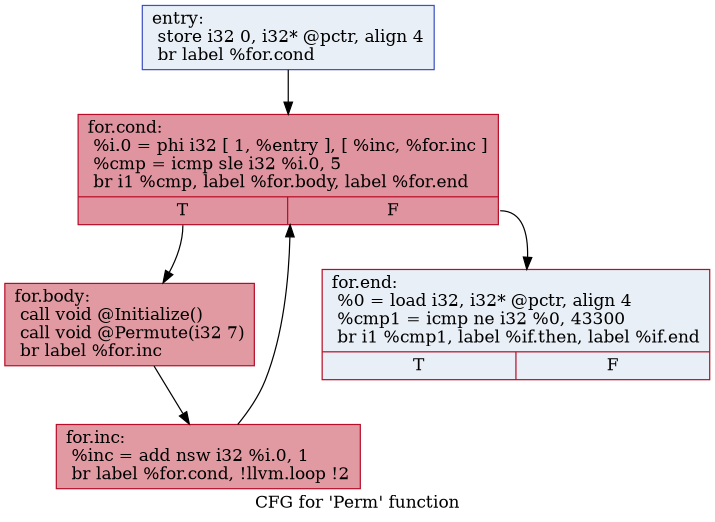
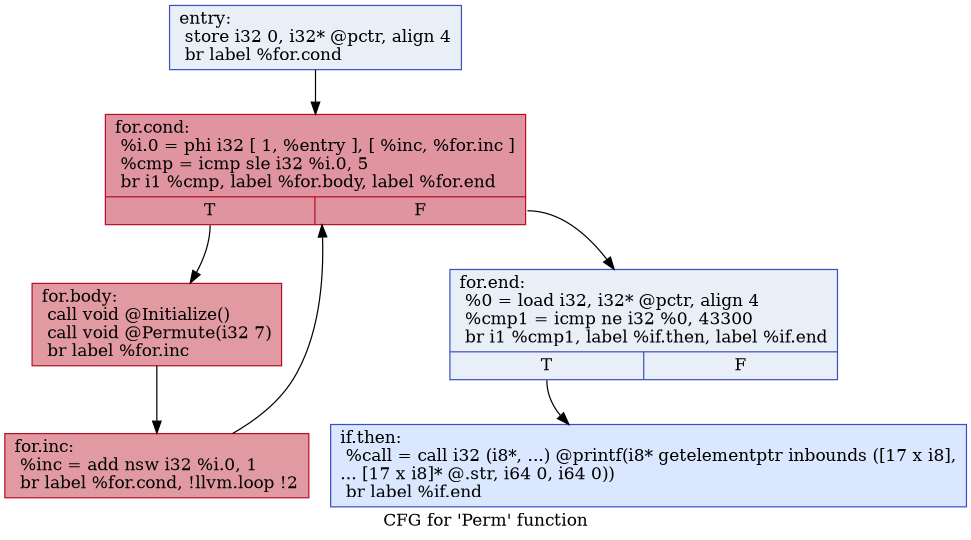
(516, 325) -> (644, 325)
none -> (649, 466)
